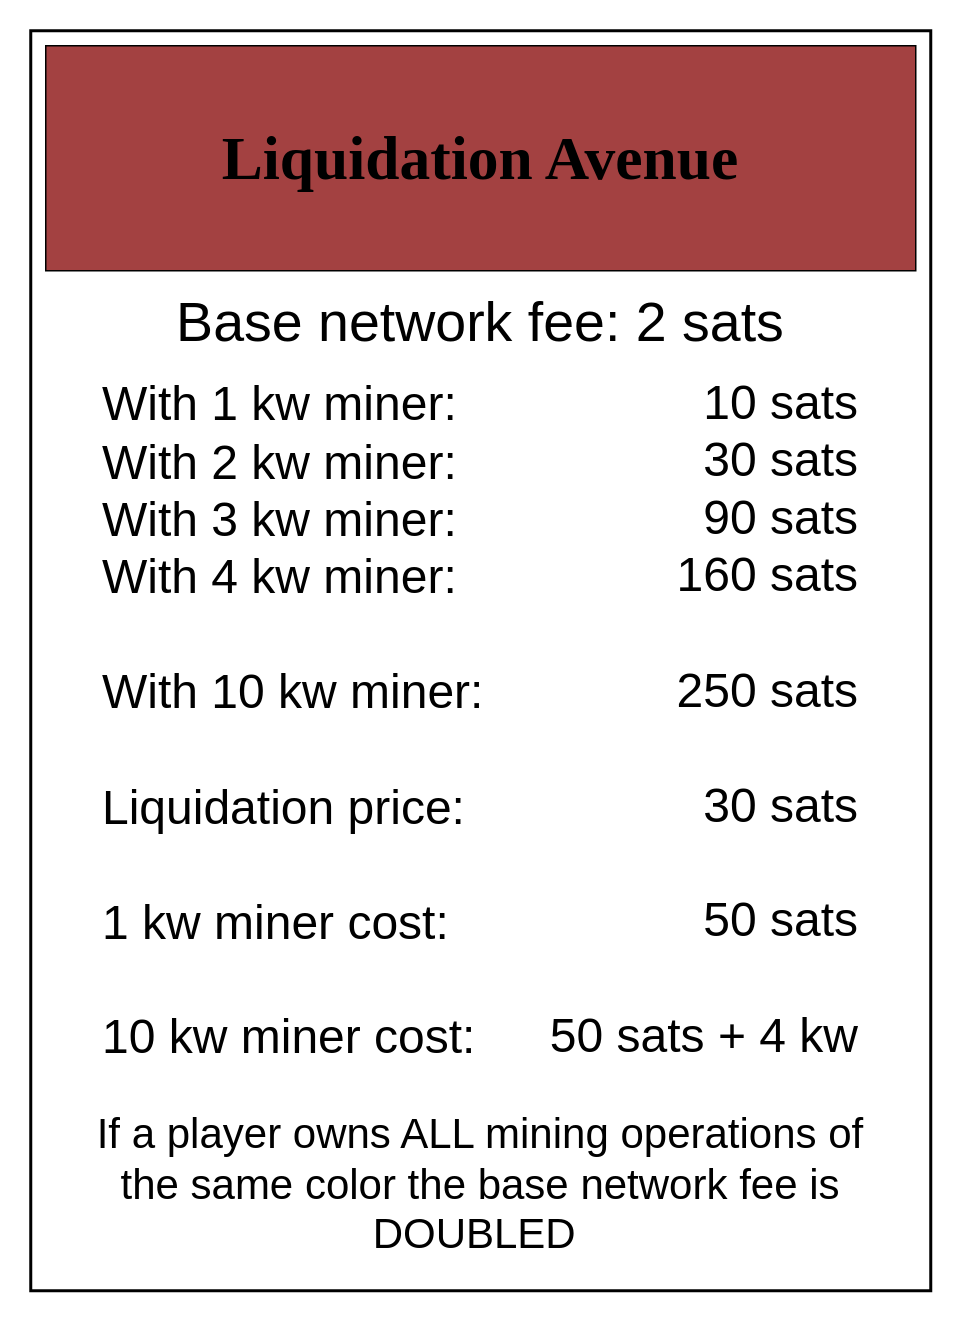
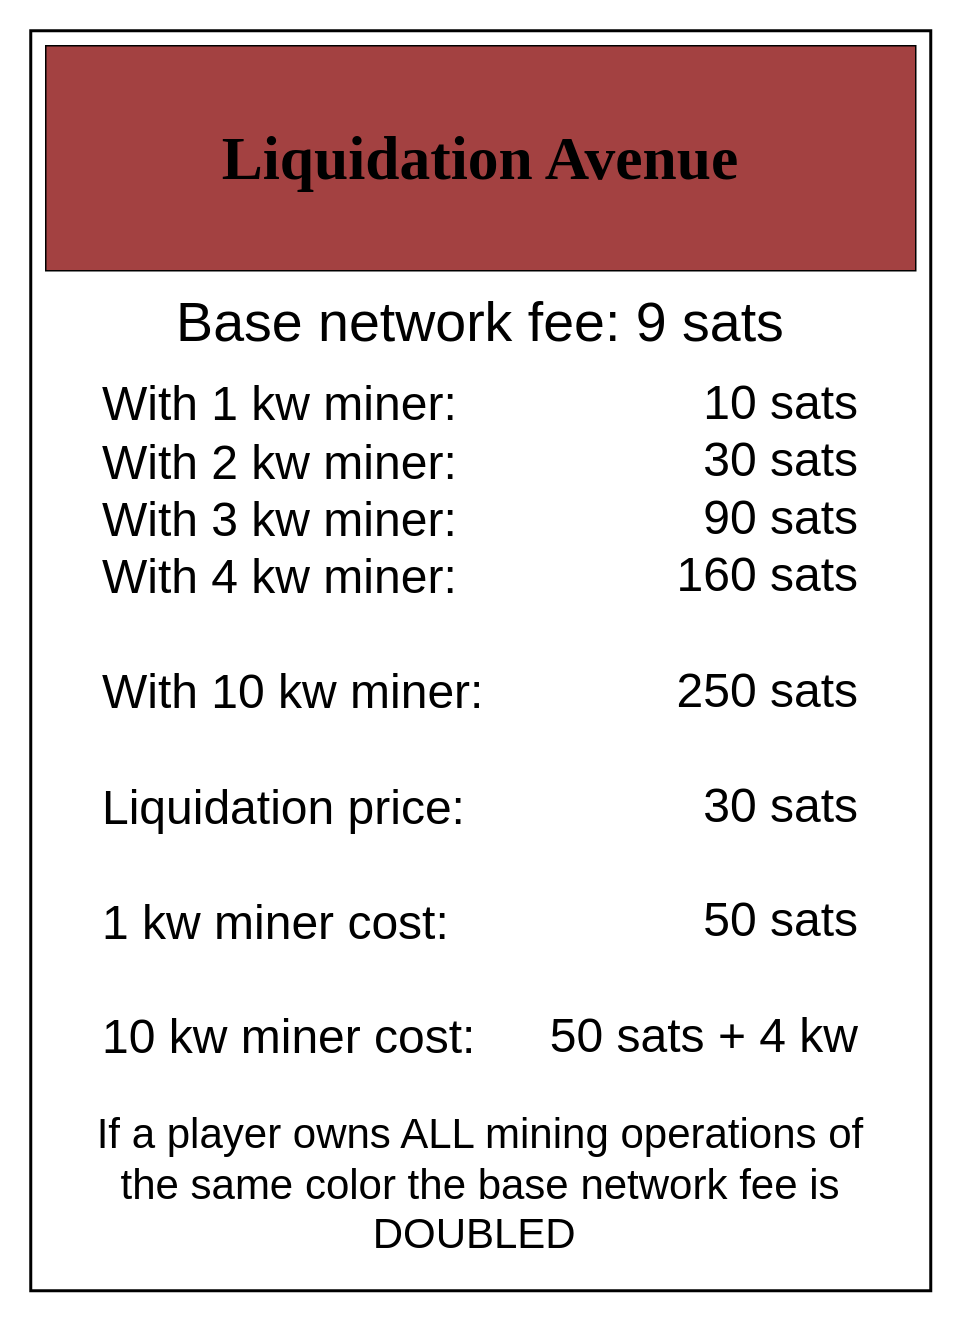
(481, 323) -> (481, 323)
